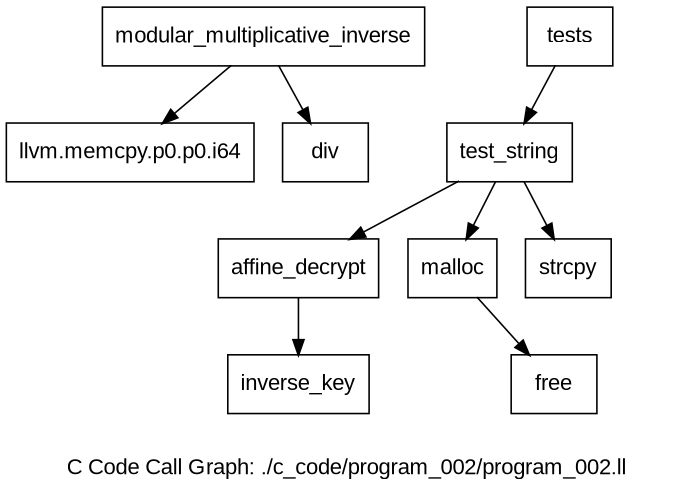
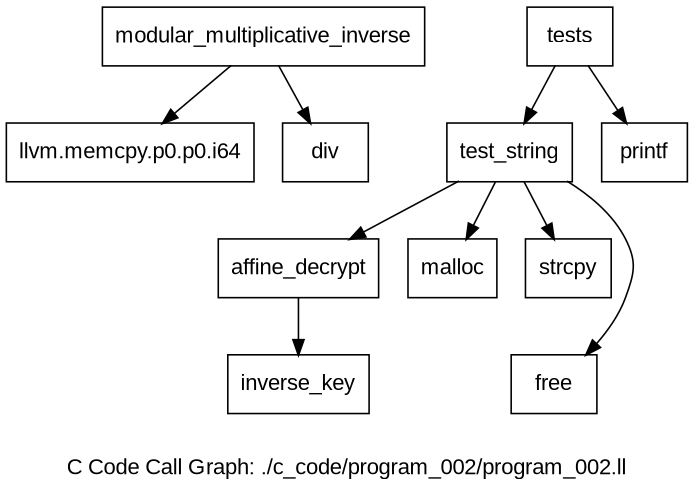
none -> (645, 152)
(498, 320) -> (631, 254)
